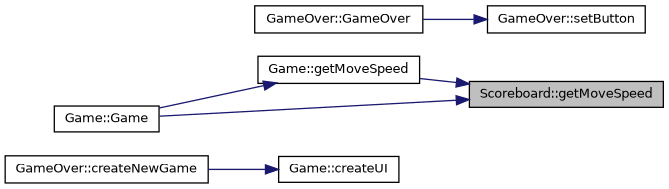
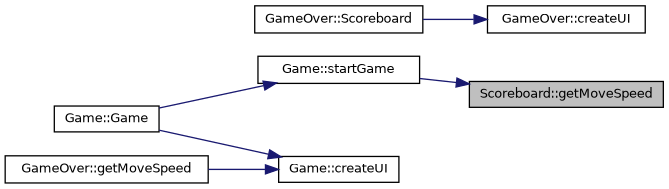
(339, 19) -> (339, 19)
(566, 19) -> (566, 19)
(339, 70) -> (339, 70)
(308, 108) -> (214, 142)
(107, 169) -> (107, 169)
